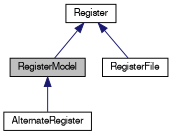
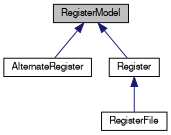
(66, 44) -> (116, 44)
